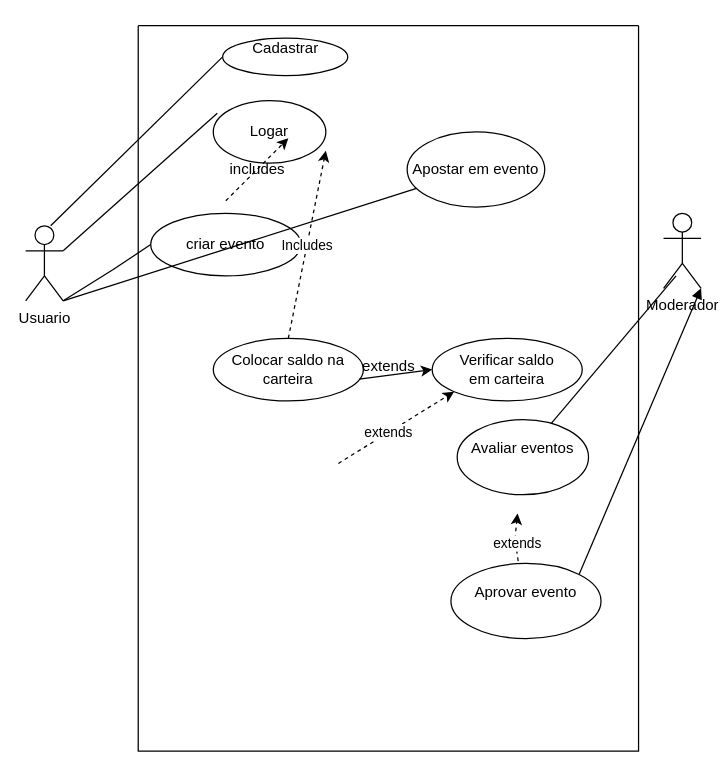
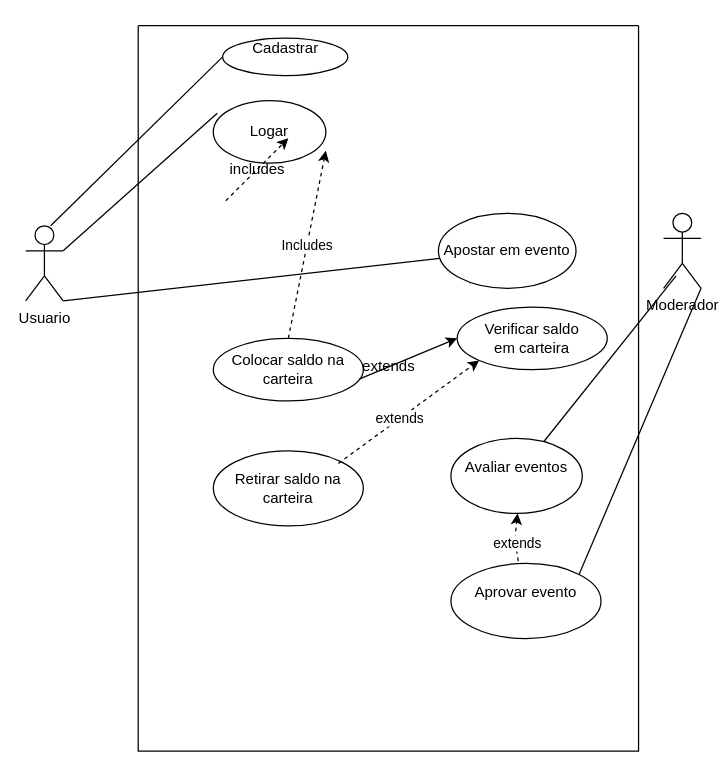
(476, 169) -> (507, 251)
(226, 244) -> none
(111, 271) -> none
(696, 298) -> (698, 295)
(507, 369) -> (532, 338)
(523, 457) -> (516, 476)
none -> (288, 488)
